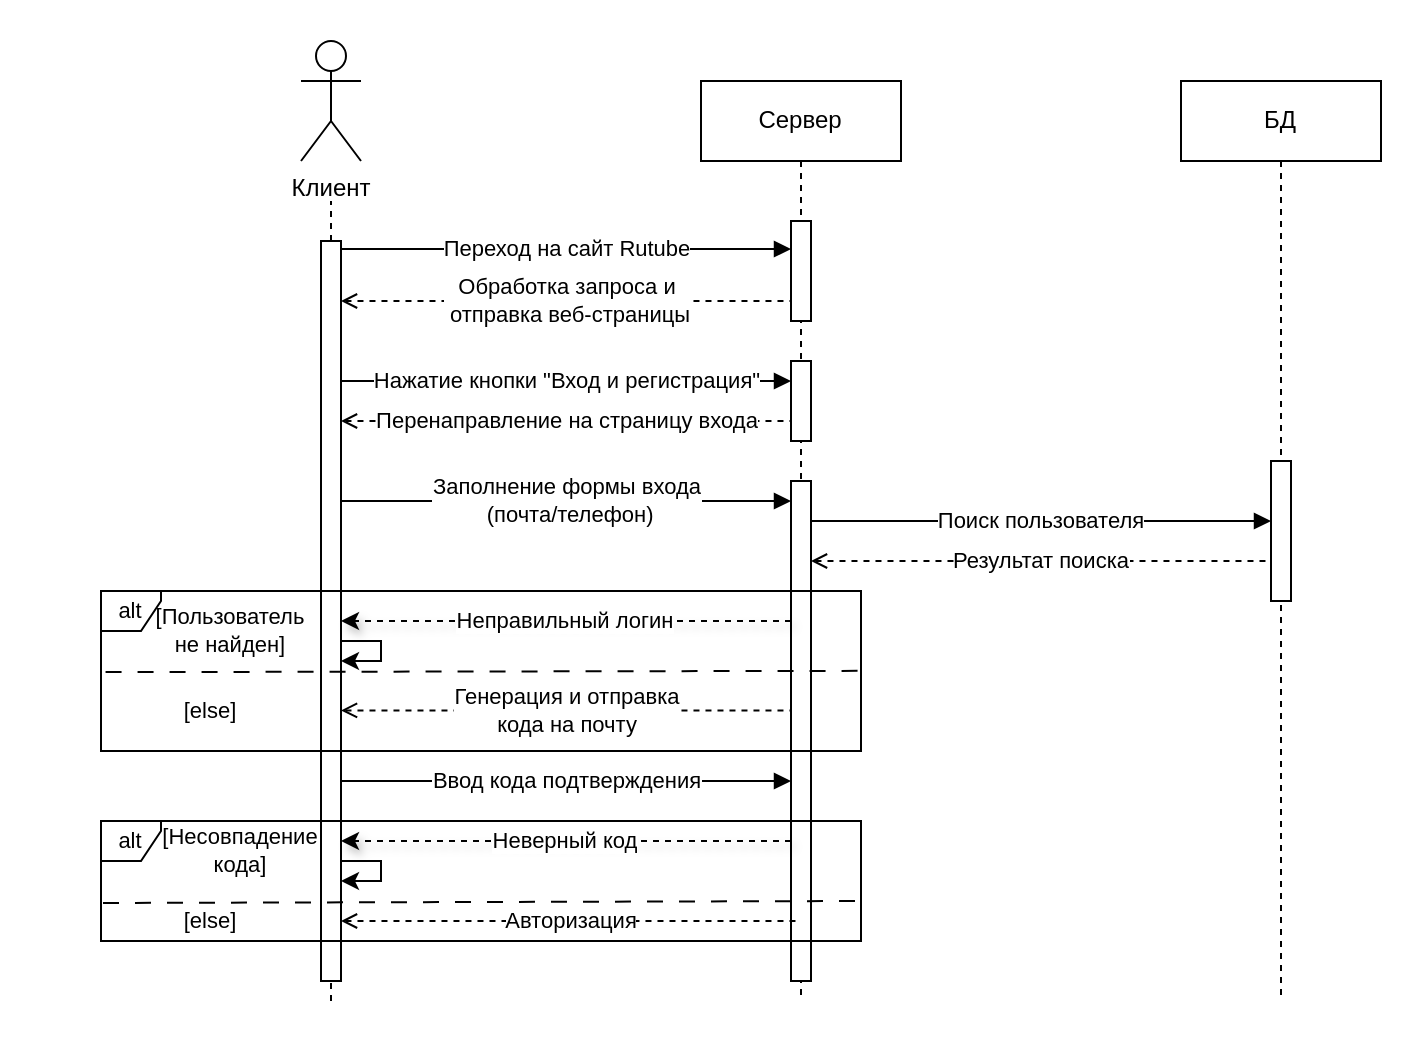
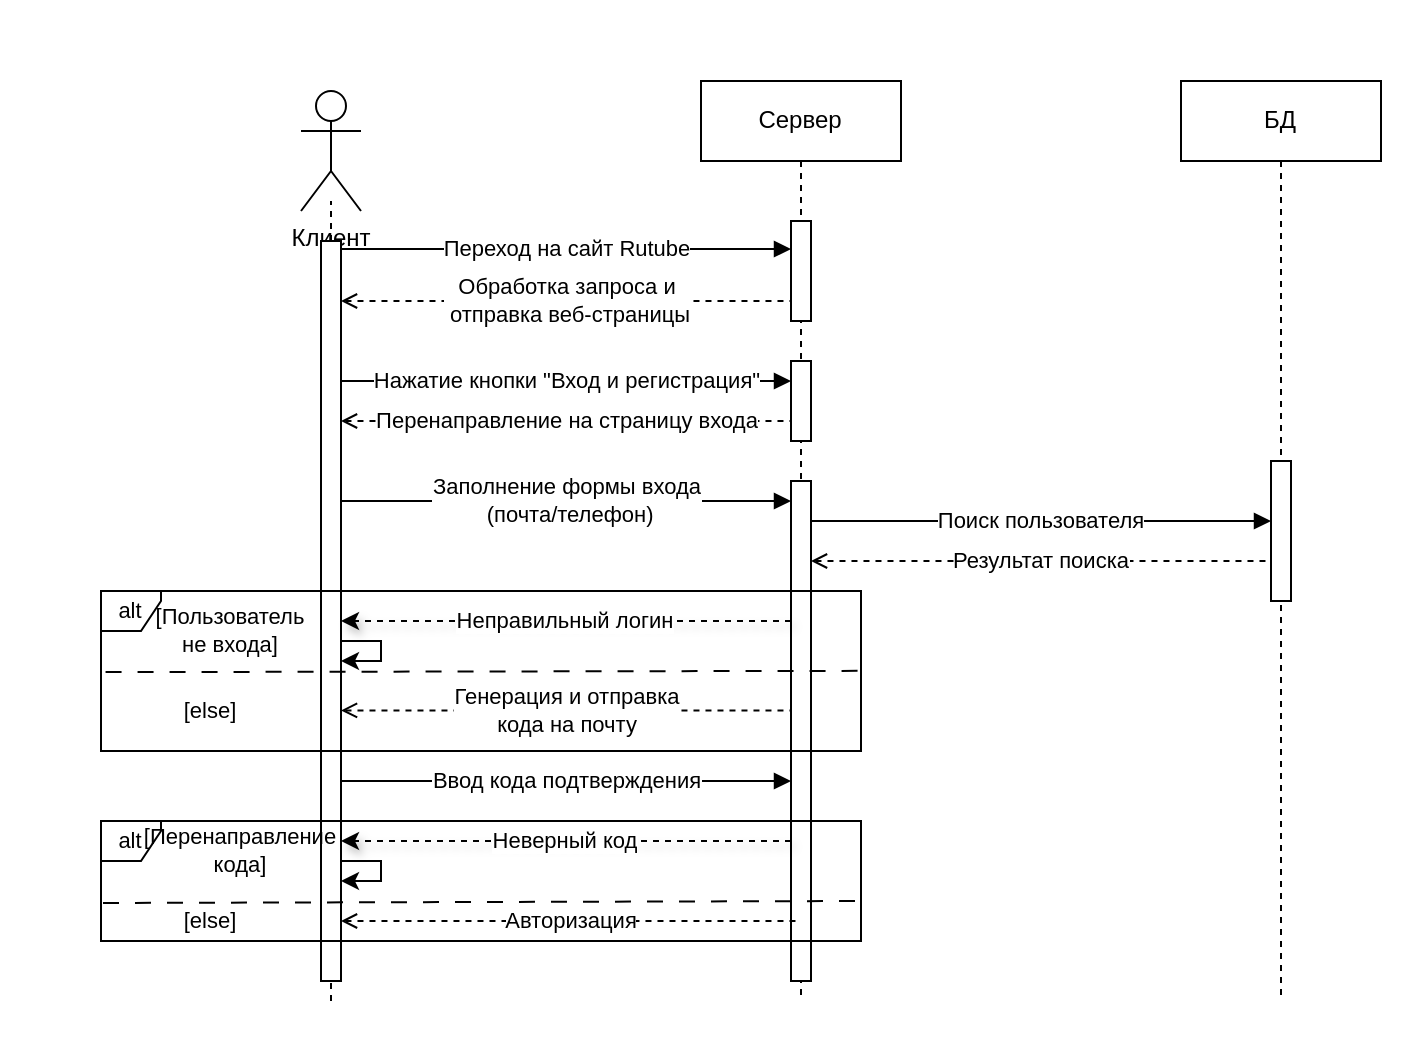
(331, 101) -> (331, 151)
(231, 631) -> (231, 631)
(241, 851) -> (241, 851)
